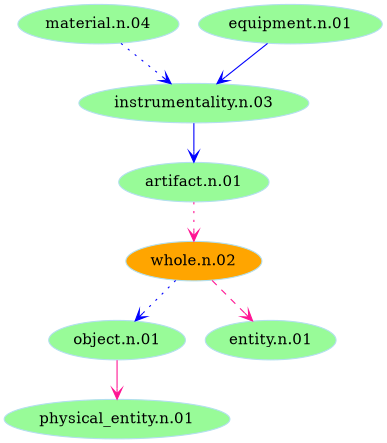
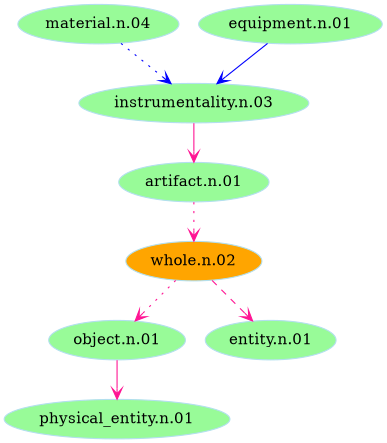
(194, 137) -> (194, 137)
(159, 297) -> (159, 297)
